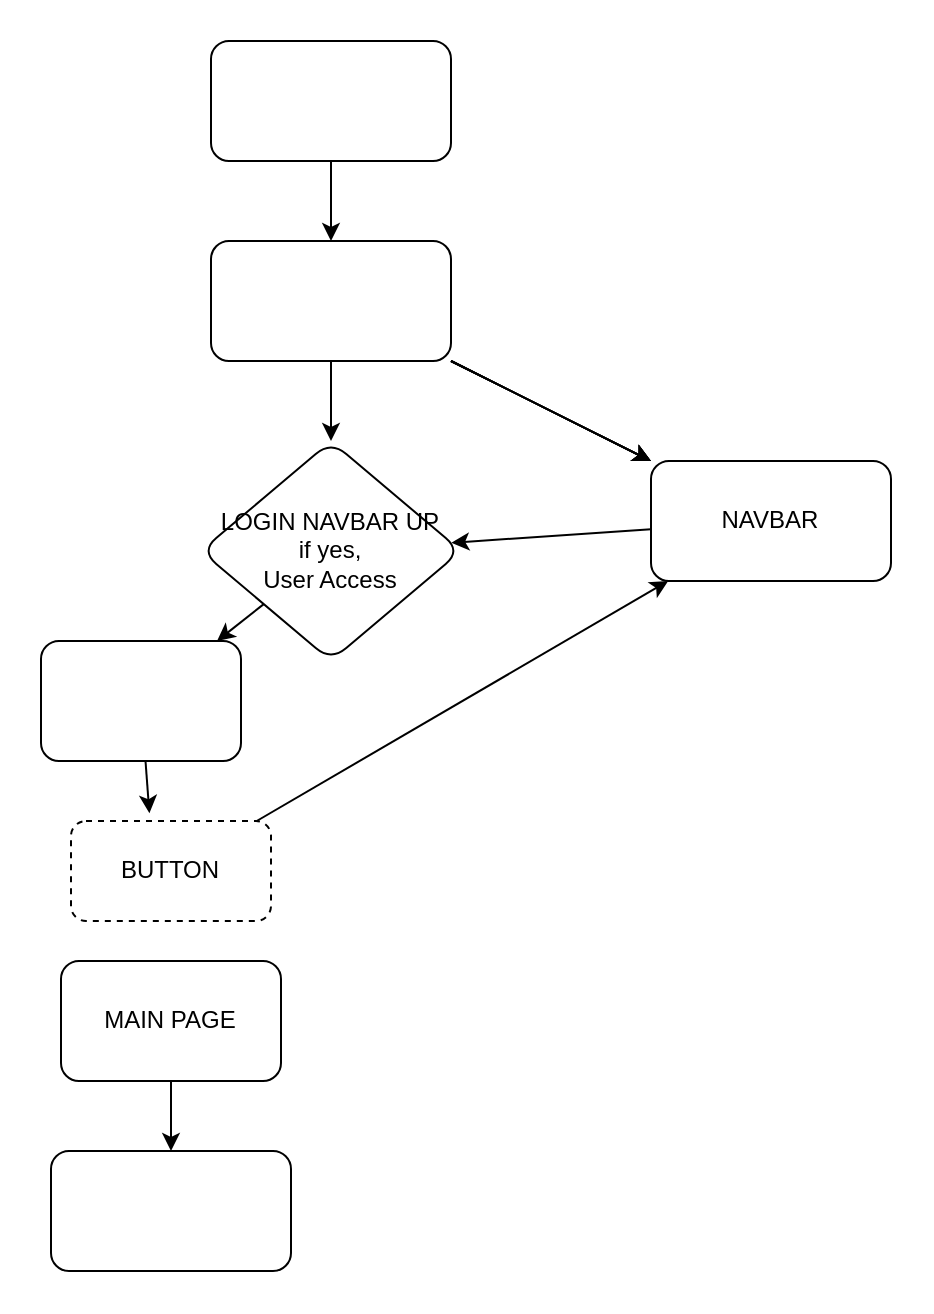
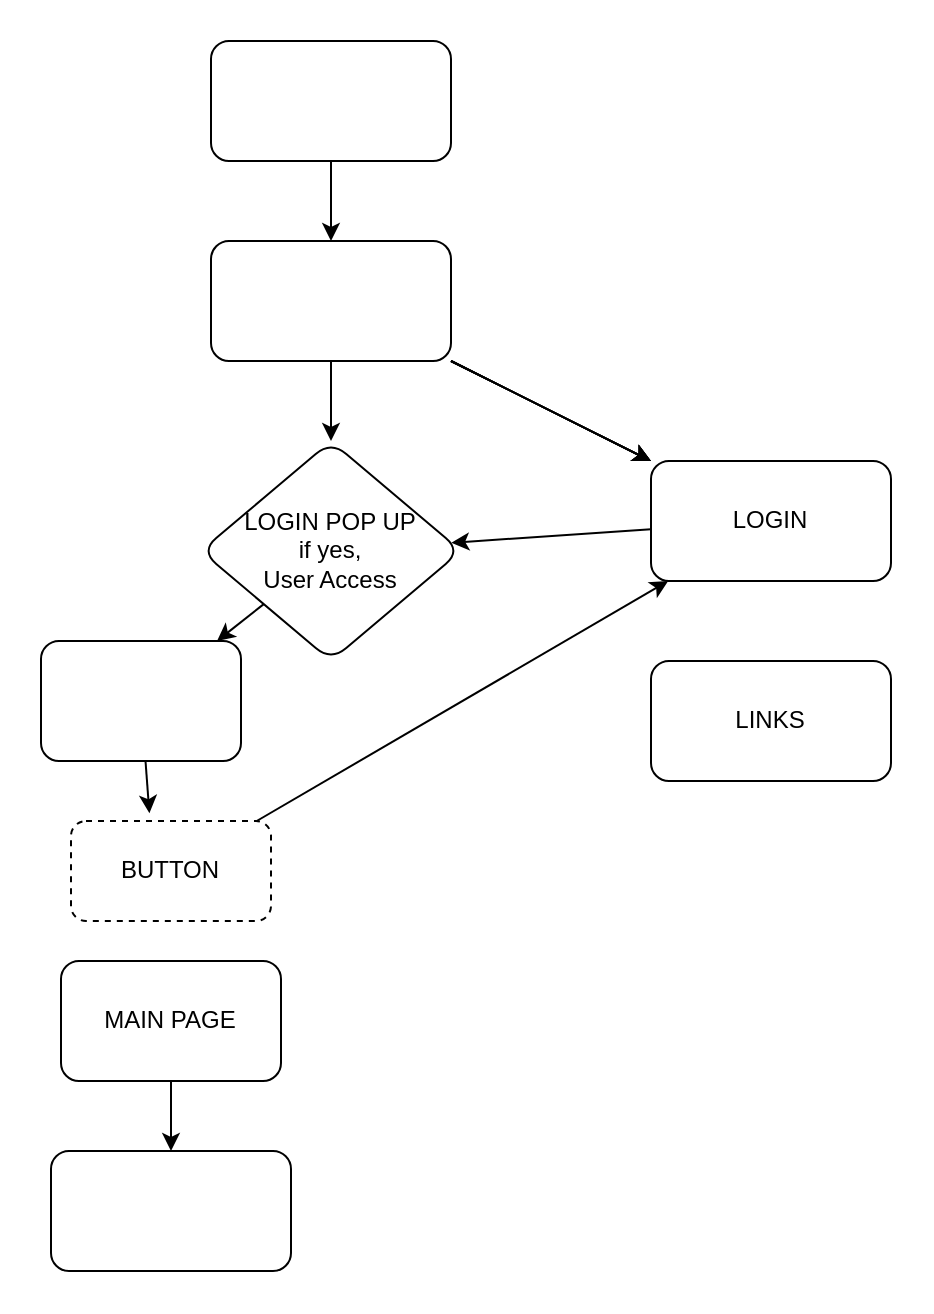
(771, 521) -> (771, 521)
(331, 551) -> (331, 551)
none -> (771, 721)
